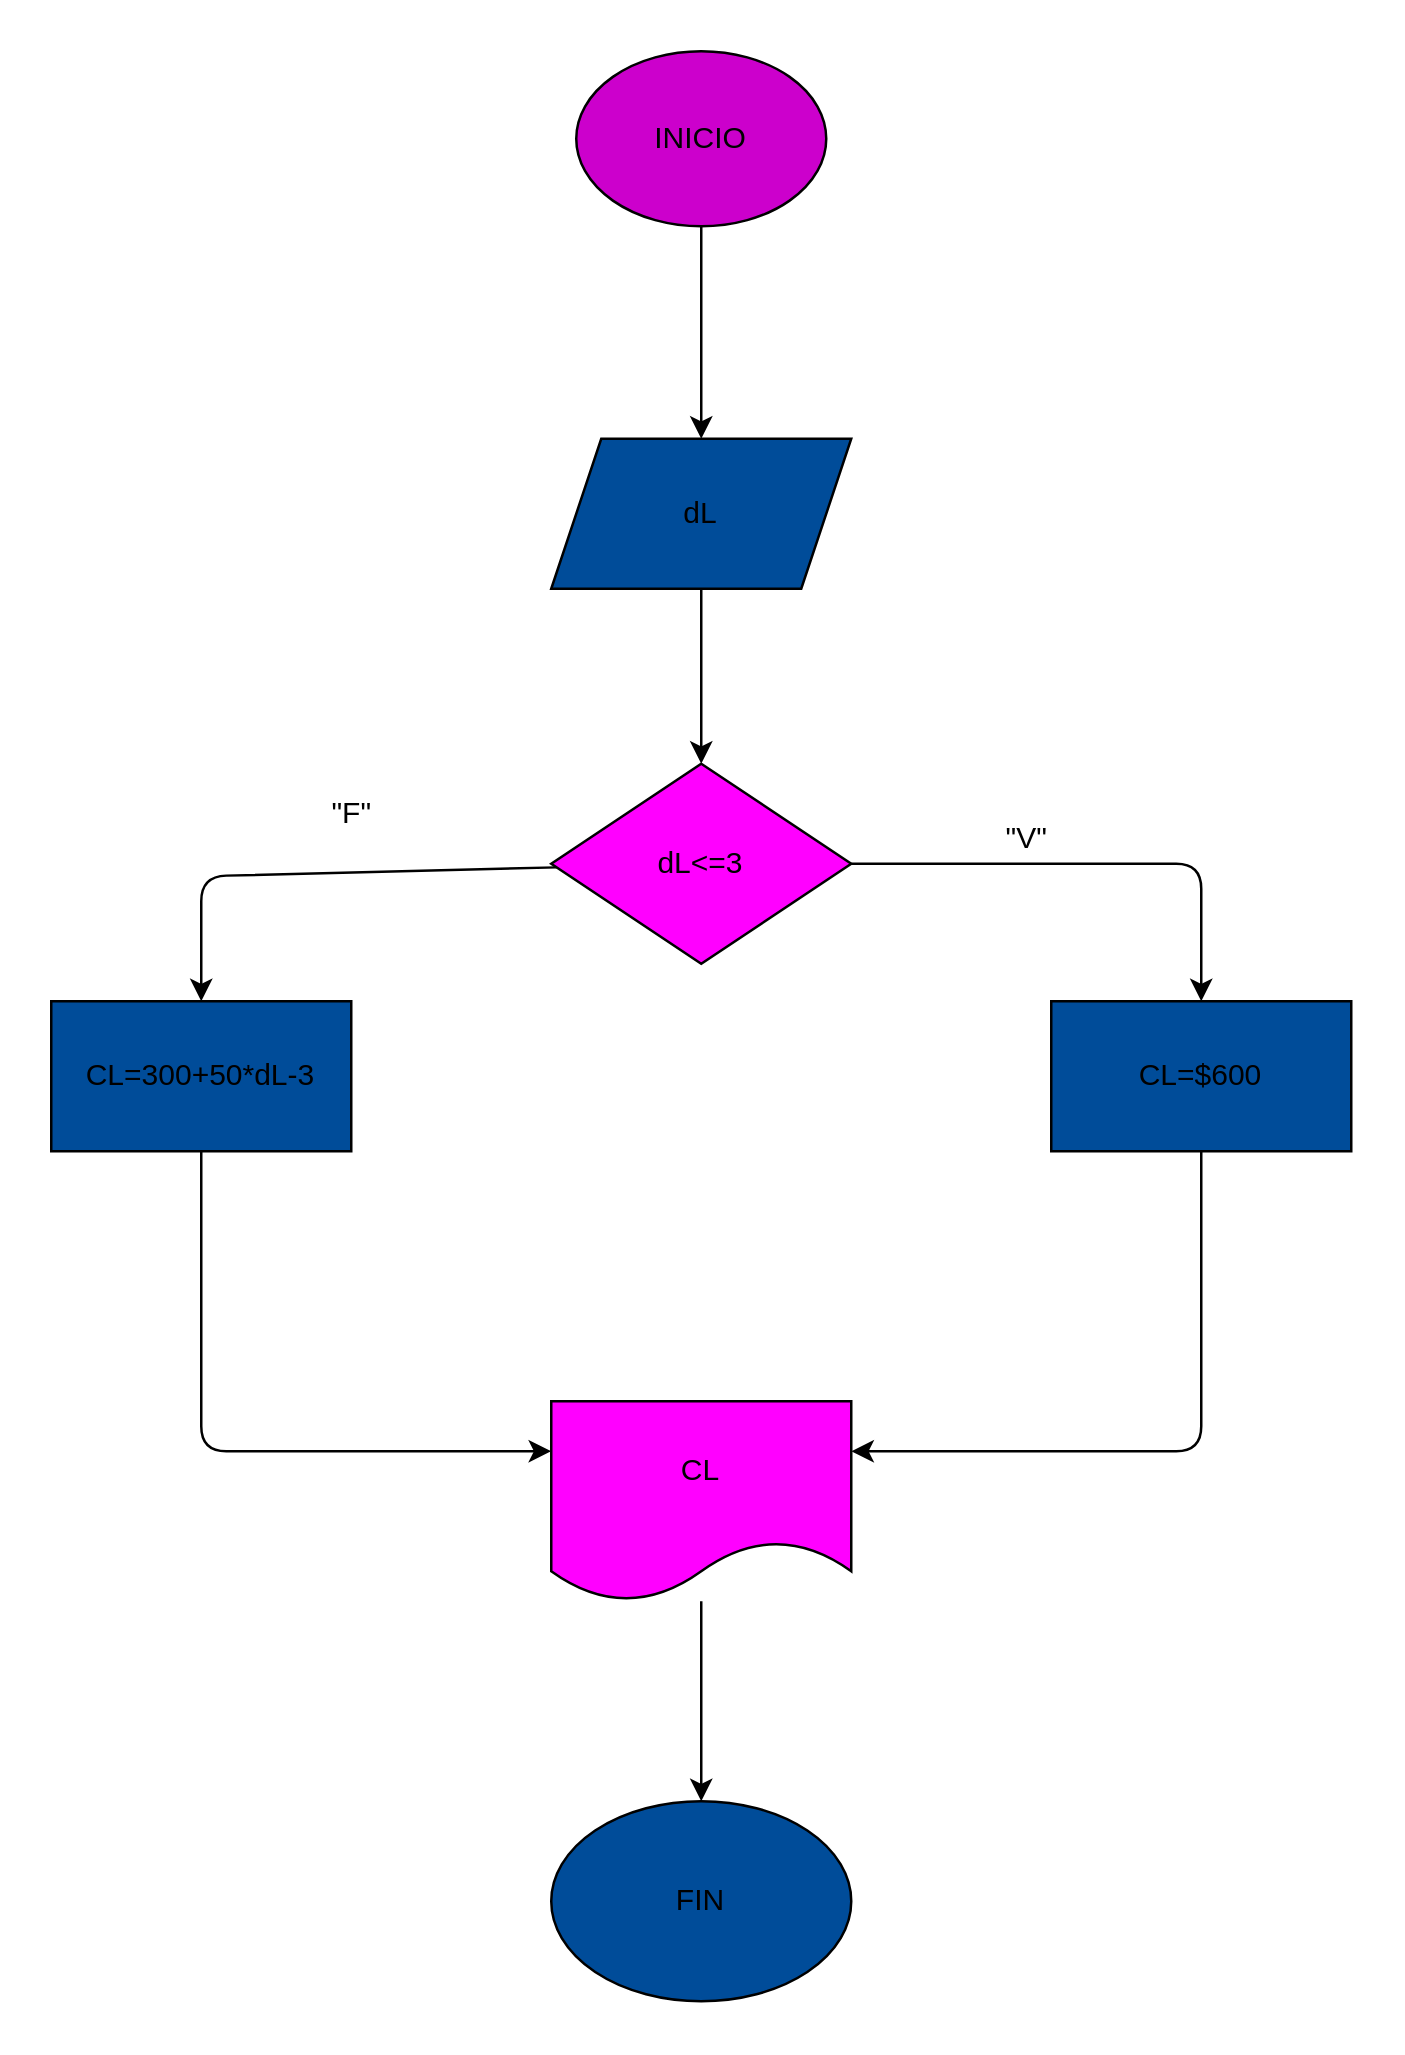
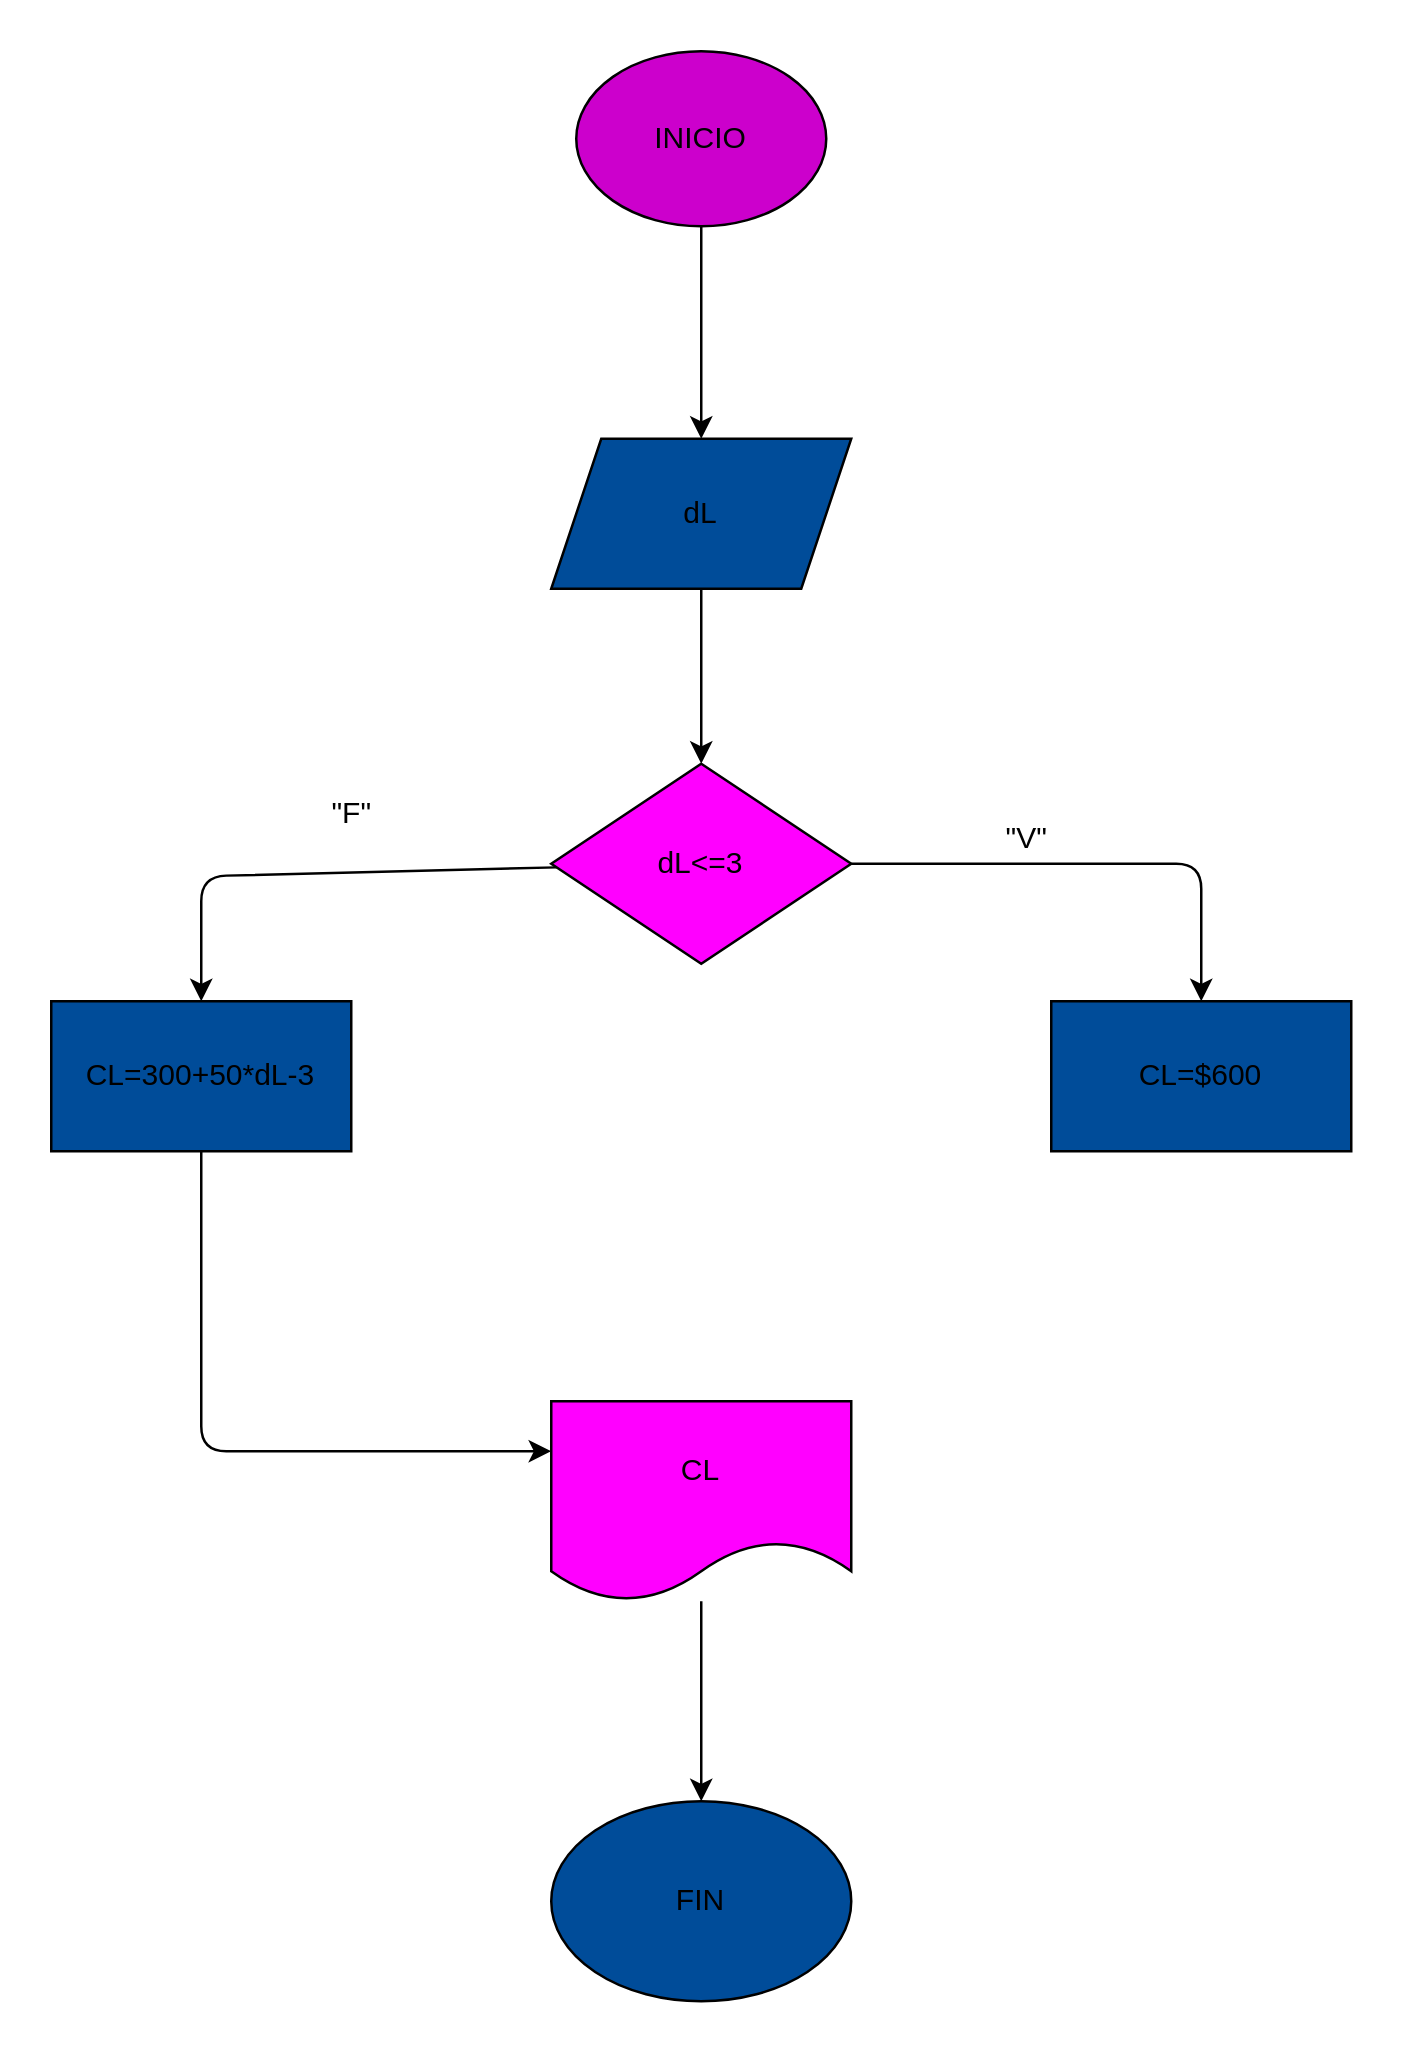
(1176, 1451) -> none
